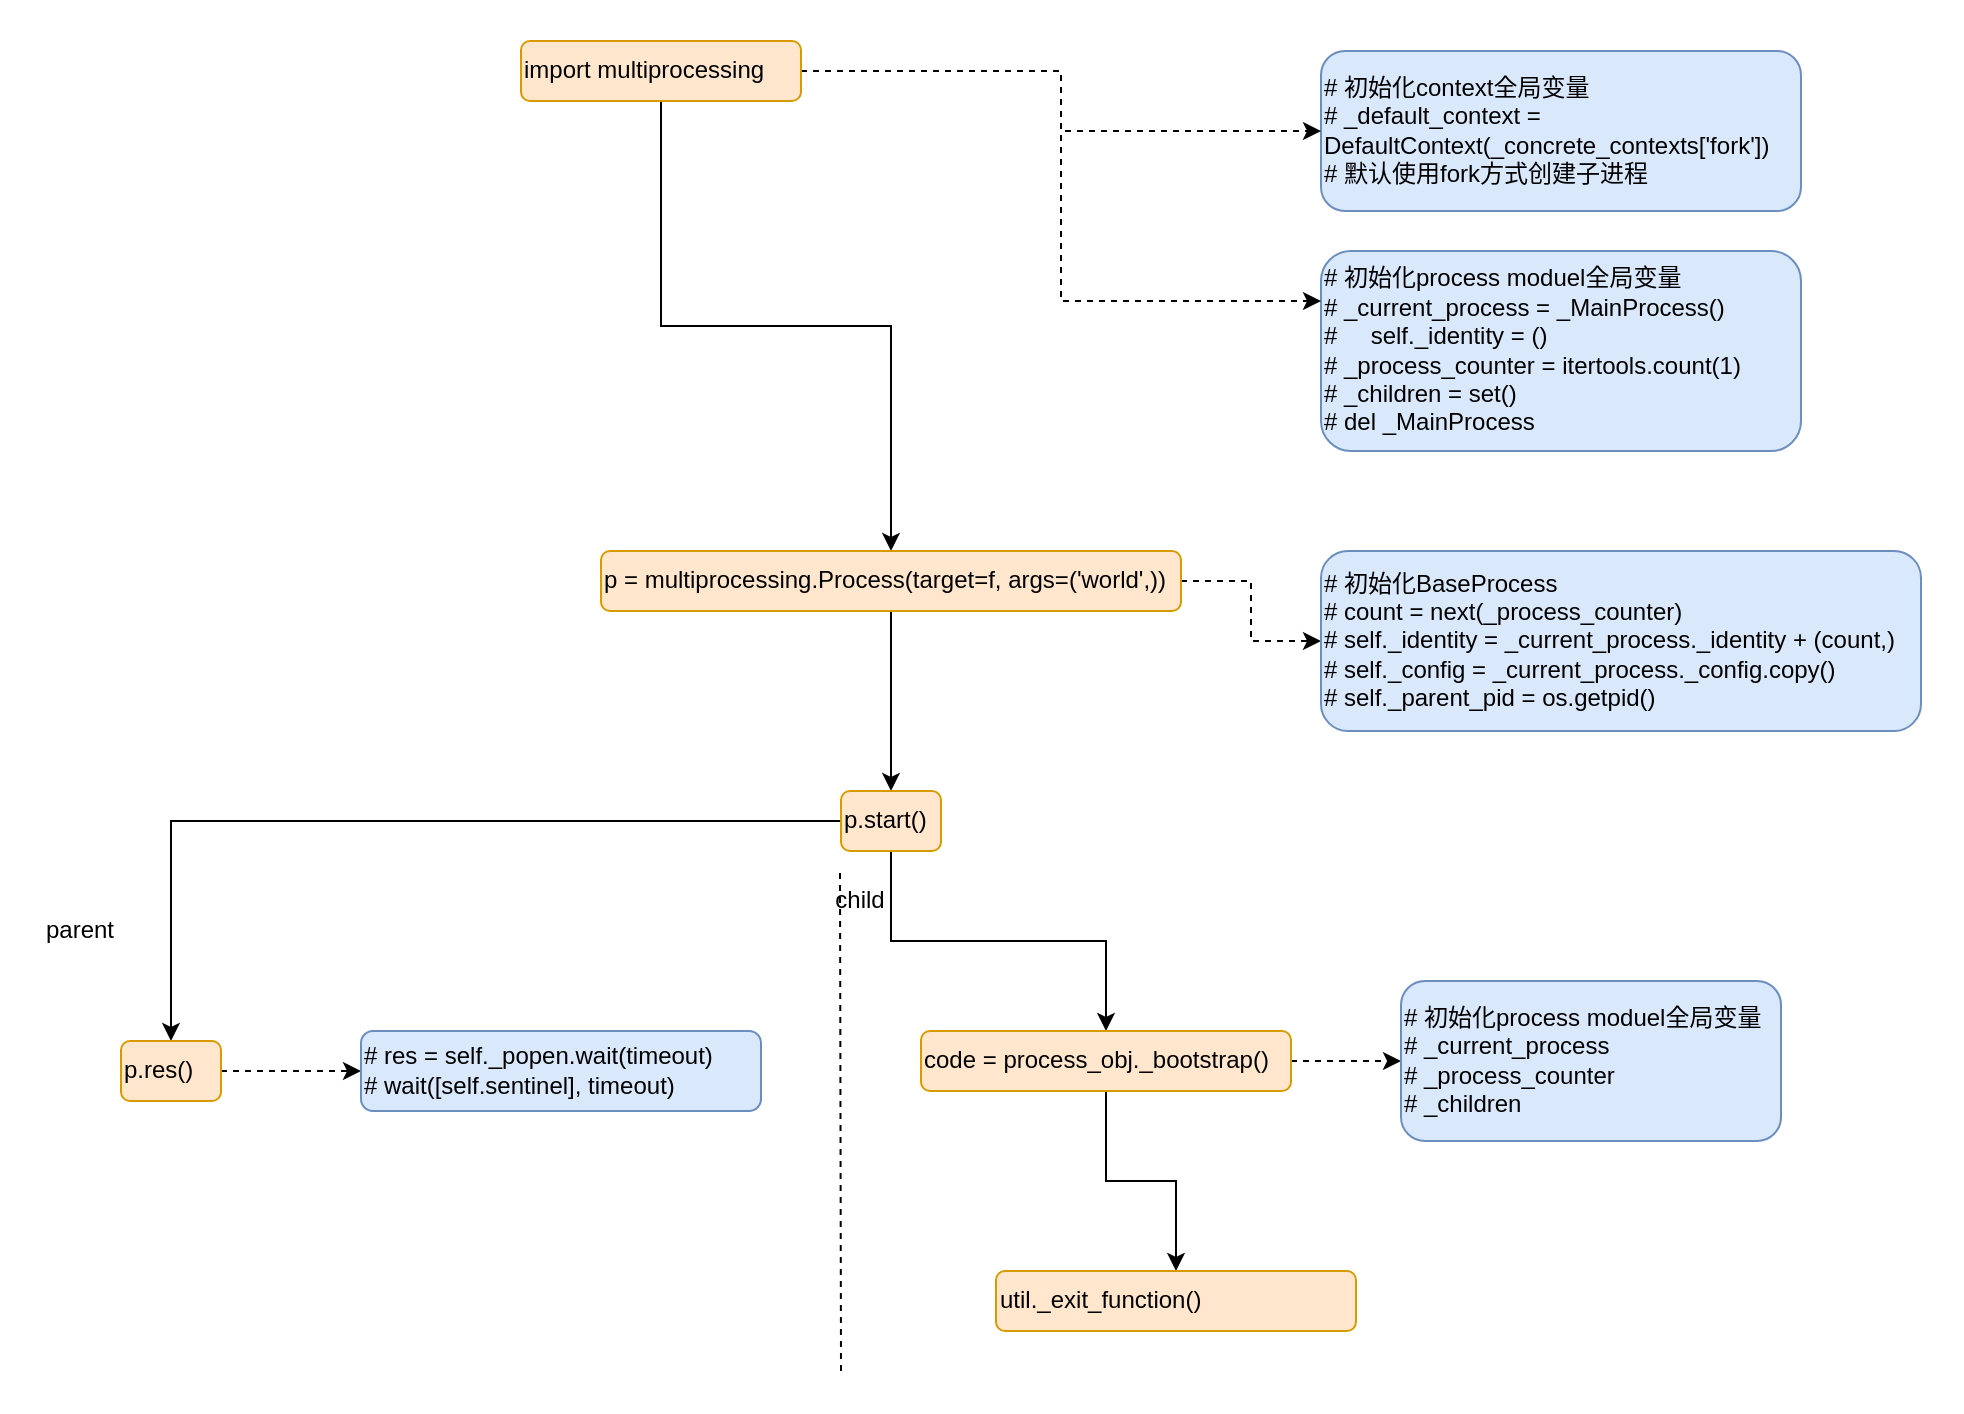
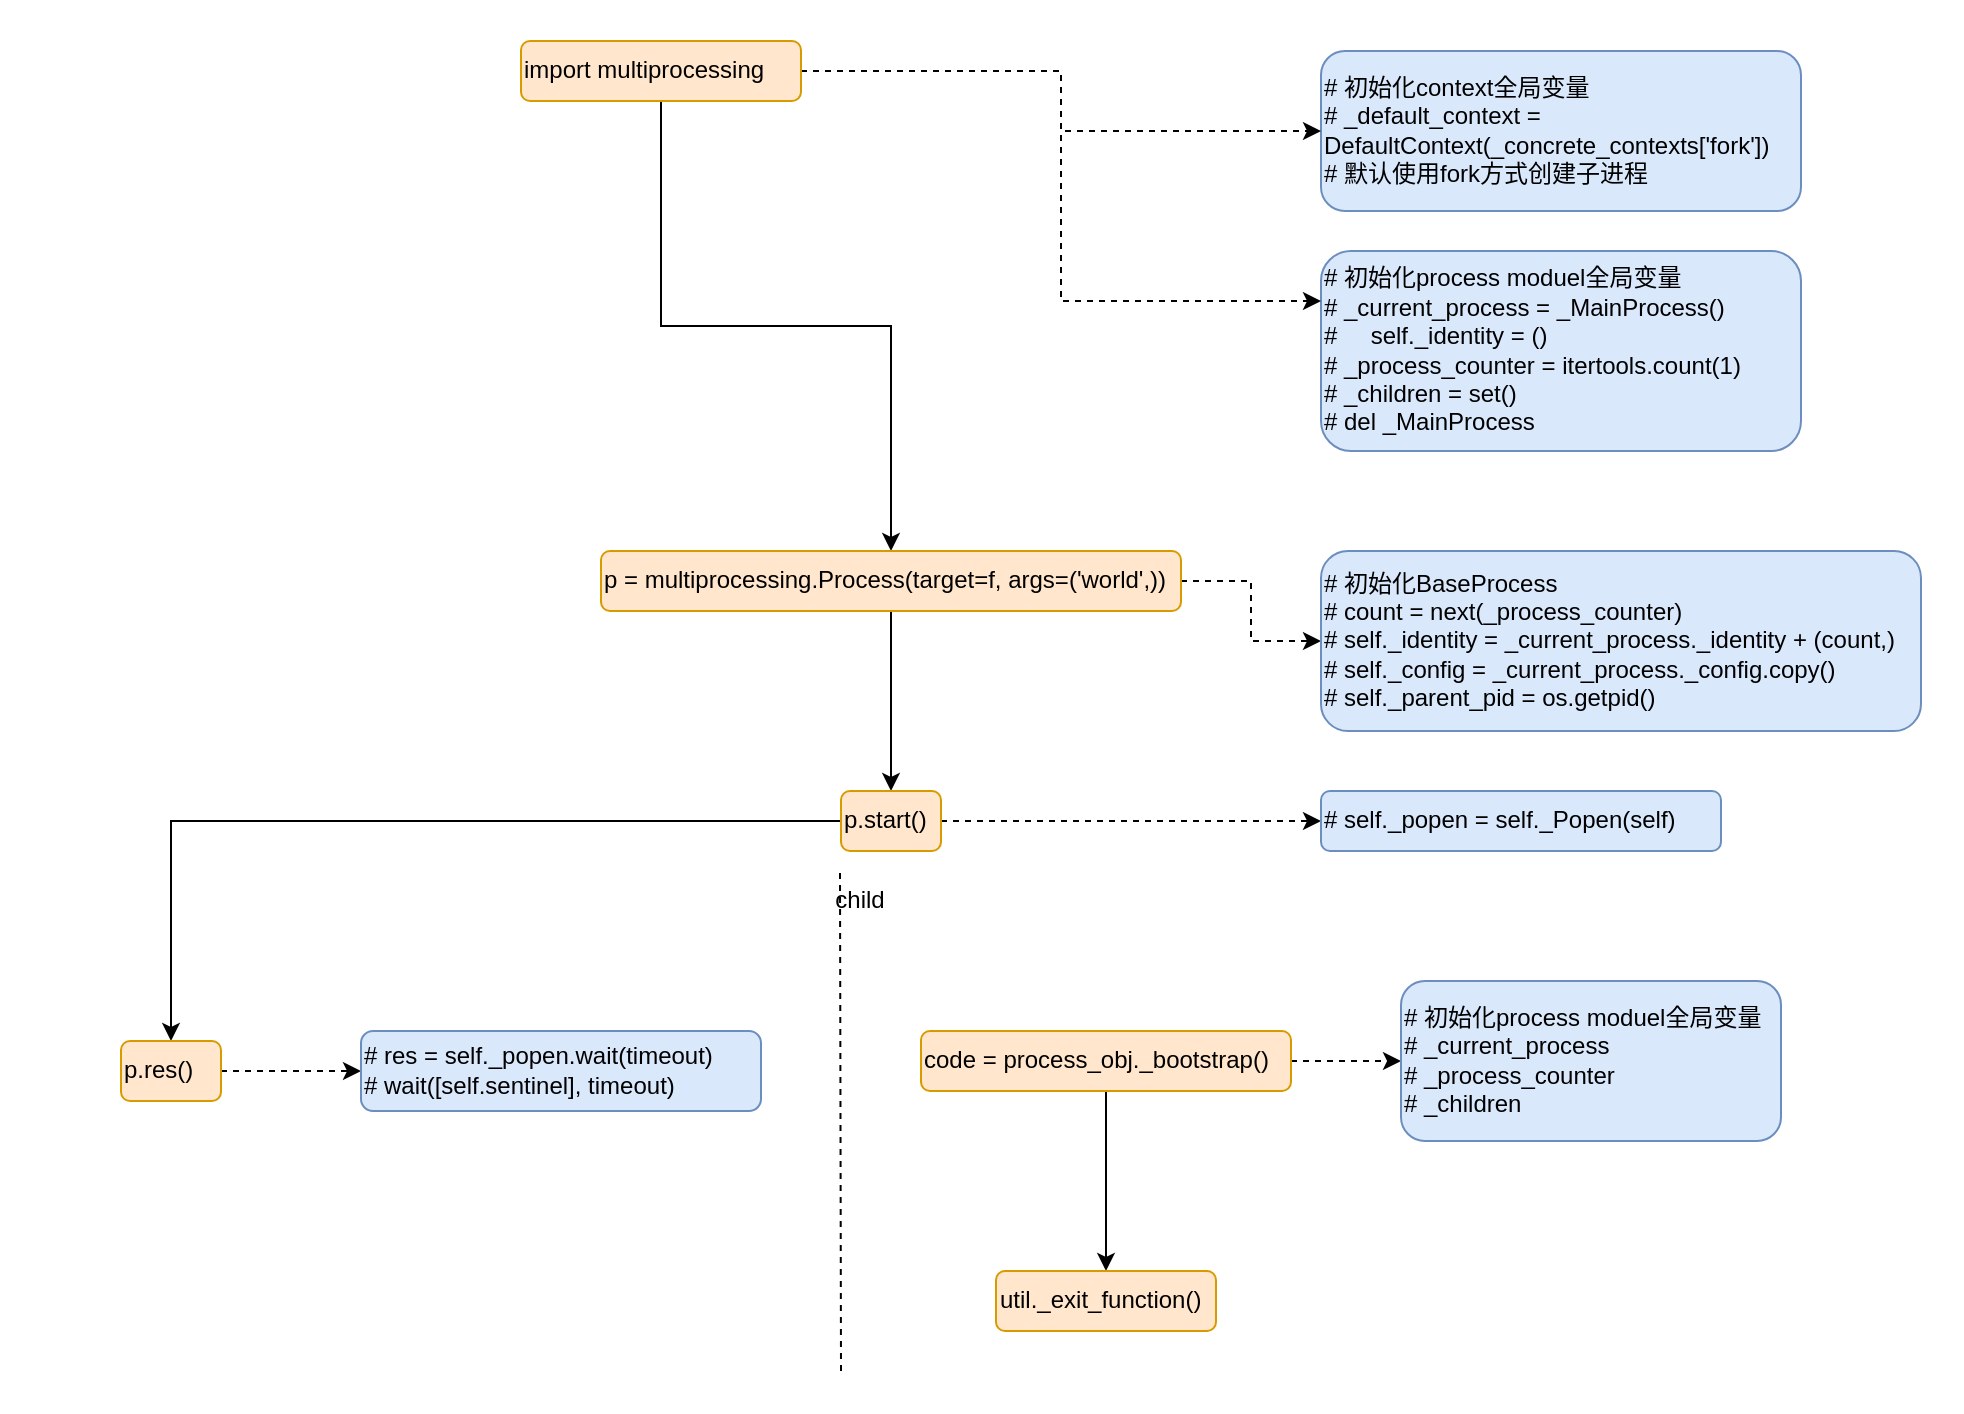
none -> (1124, 821)
none -> (1521, 821)
(81, 931) -> none
(992, 941) -> none
(1176, 1301) -> (1106, 1301)
